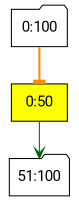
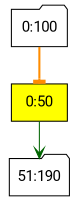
(39, 177) -> (39, 177)
